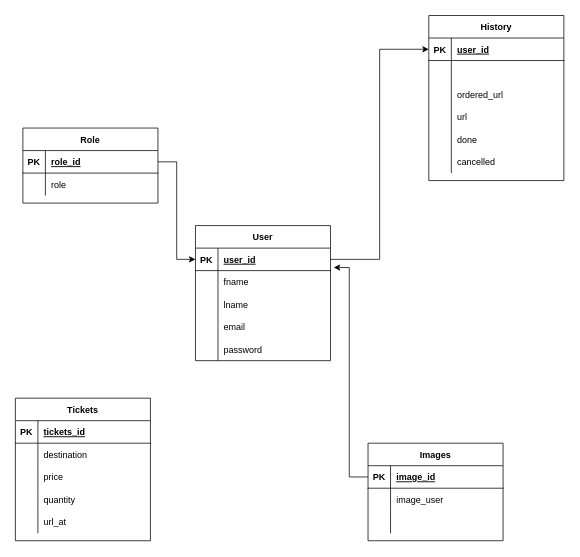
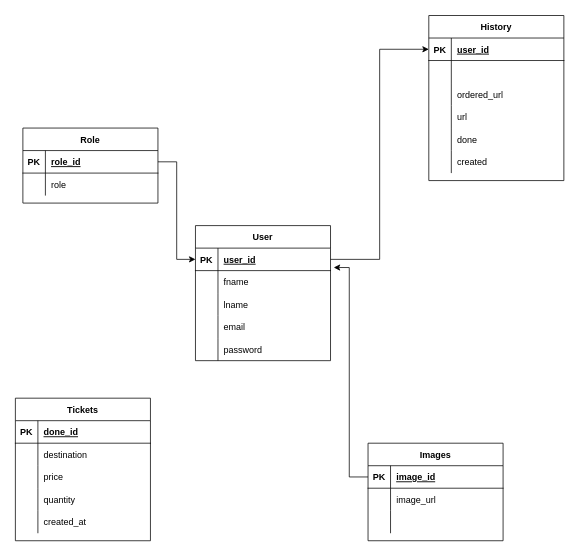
(477, 162) -> (474, 162)
(66, 432) -> (60, 432)
(420, 500) -> (416, 500)
(57, 522) -> (69, 522)
